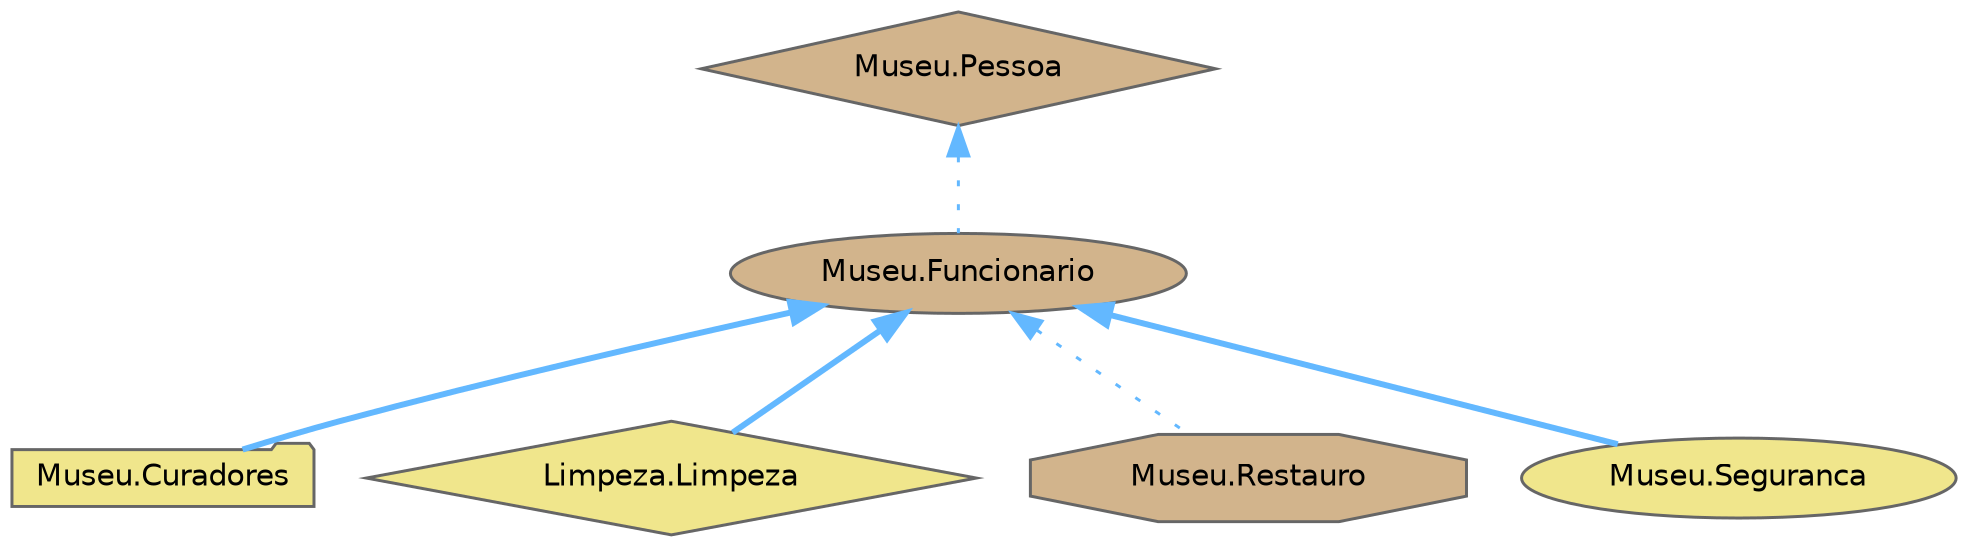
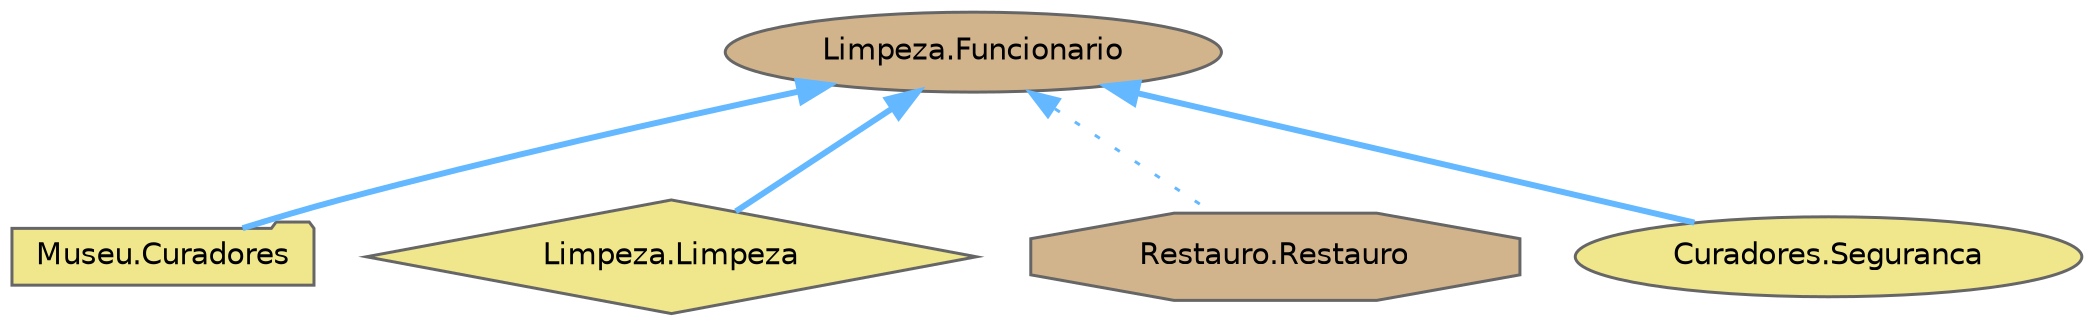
(958, 69) -> none
(958, 273) -> (973, 52)
(1248, 478) -> (1275, 257)
(1739, 478) -> (1829, 257)
